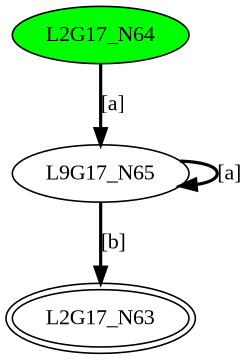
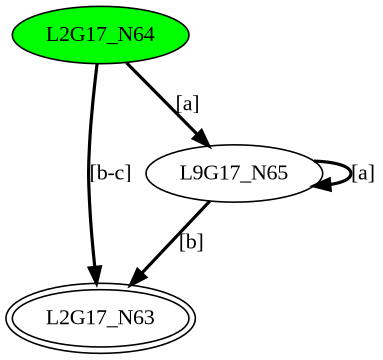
none -> (89, 165)
